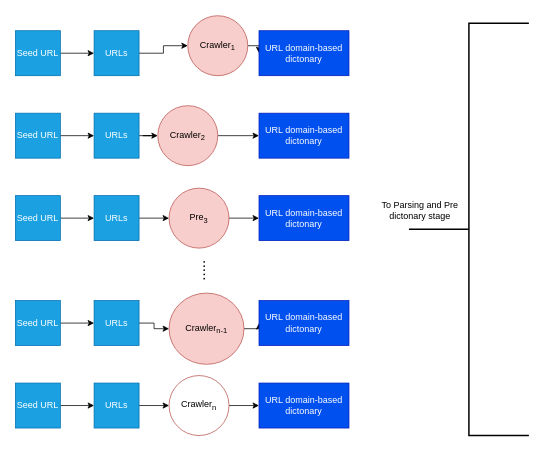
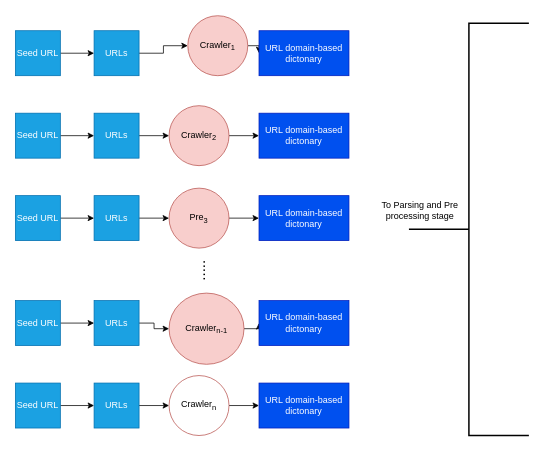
(188, 135) -> (199, 135)
(420, 210) -> (420, 210)
